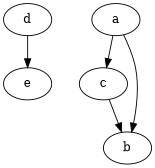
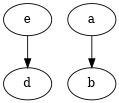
(28, 47) -> (28, 47)
(103, 84) -> none
